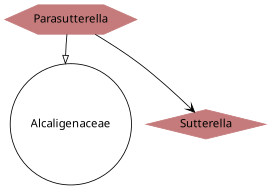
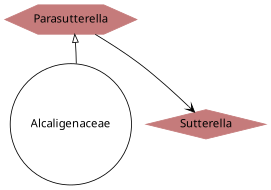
(66, 45) -> (76, 53)
